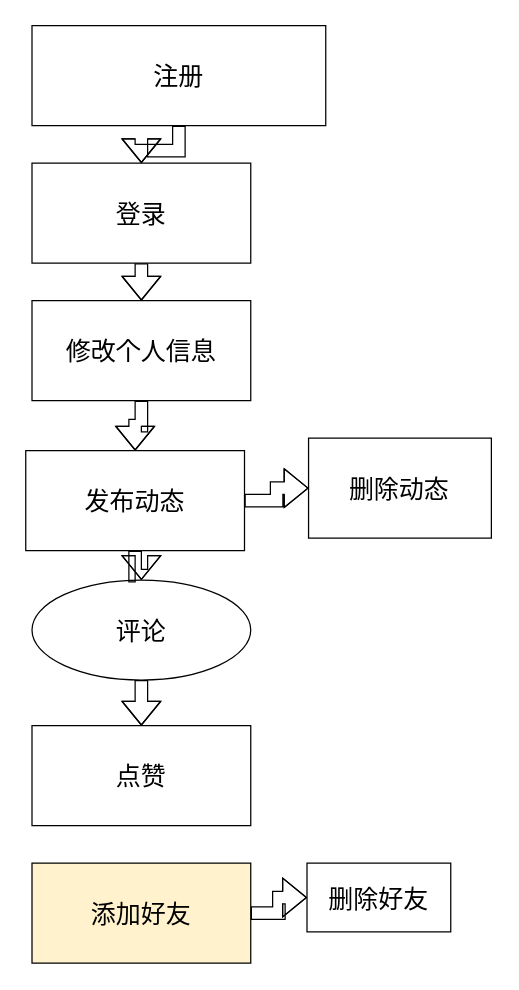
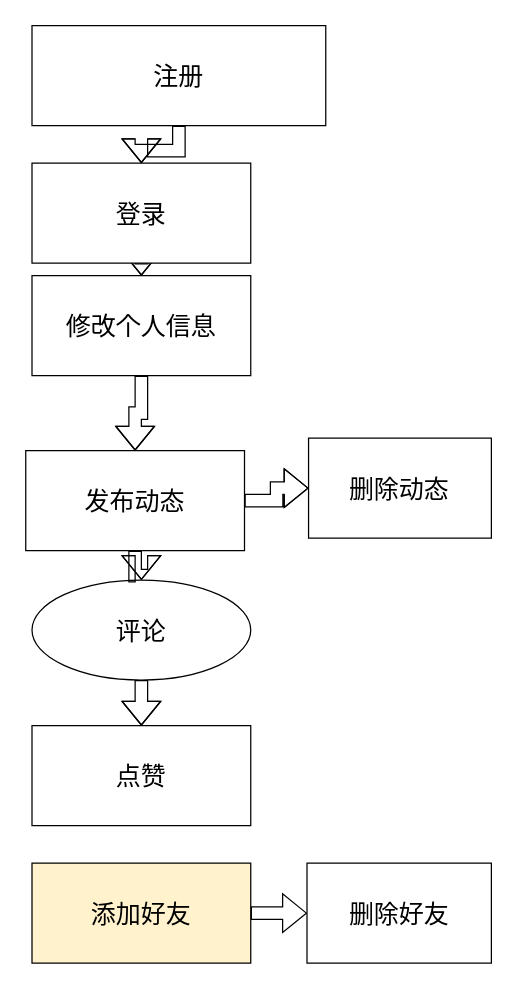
(141, 351) -> (141, 326)
(379, 898) -> (399, 913)
